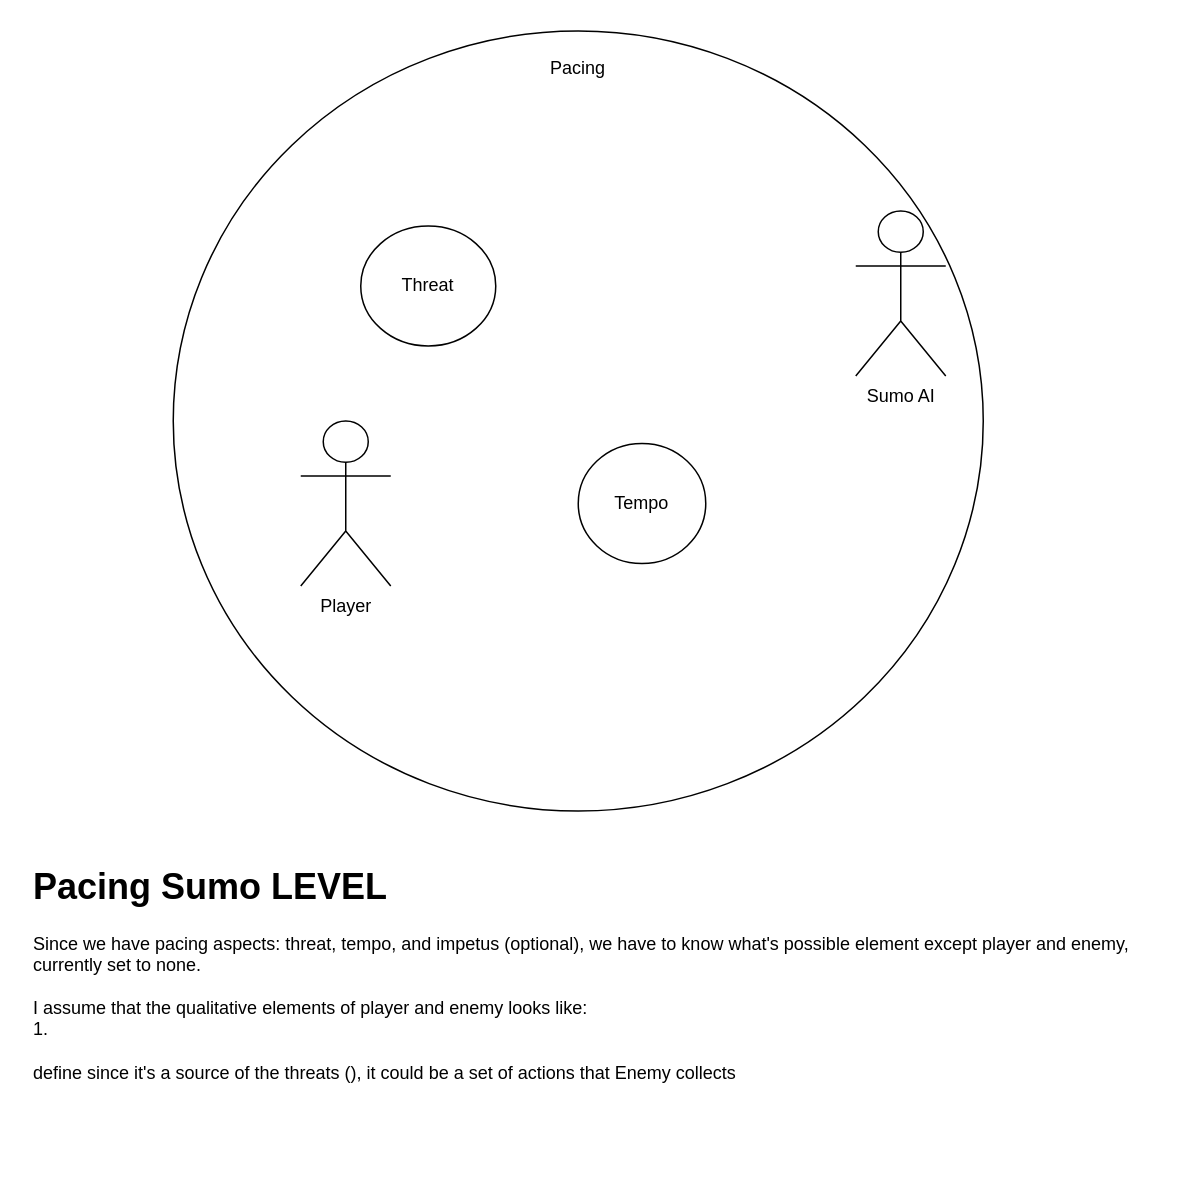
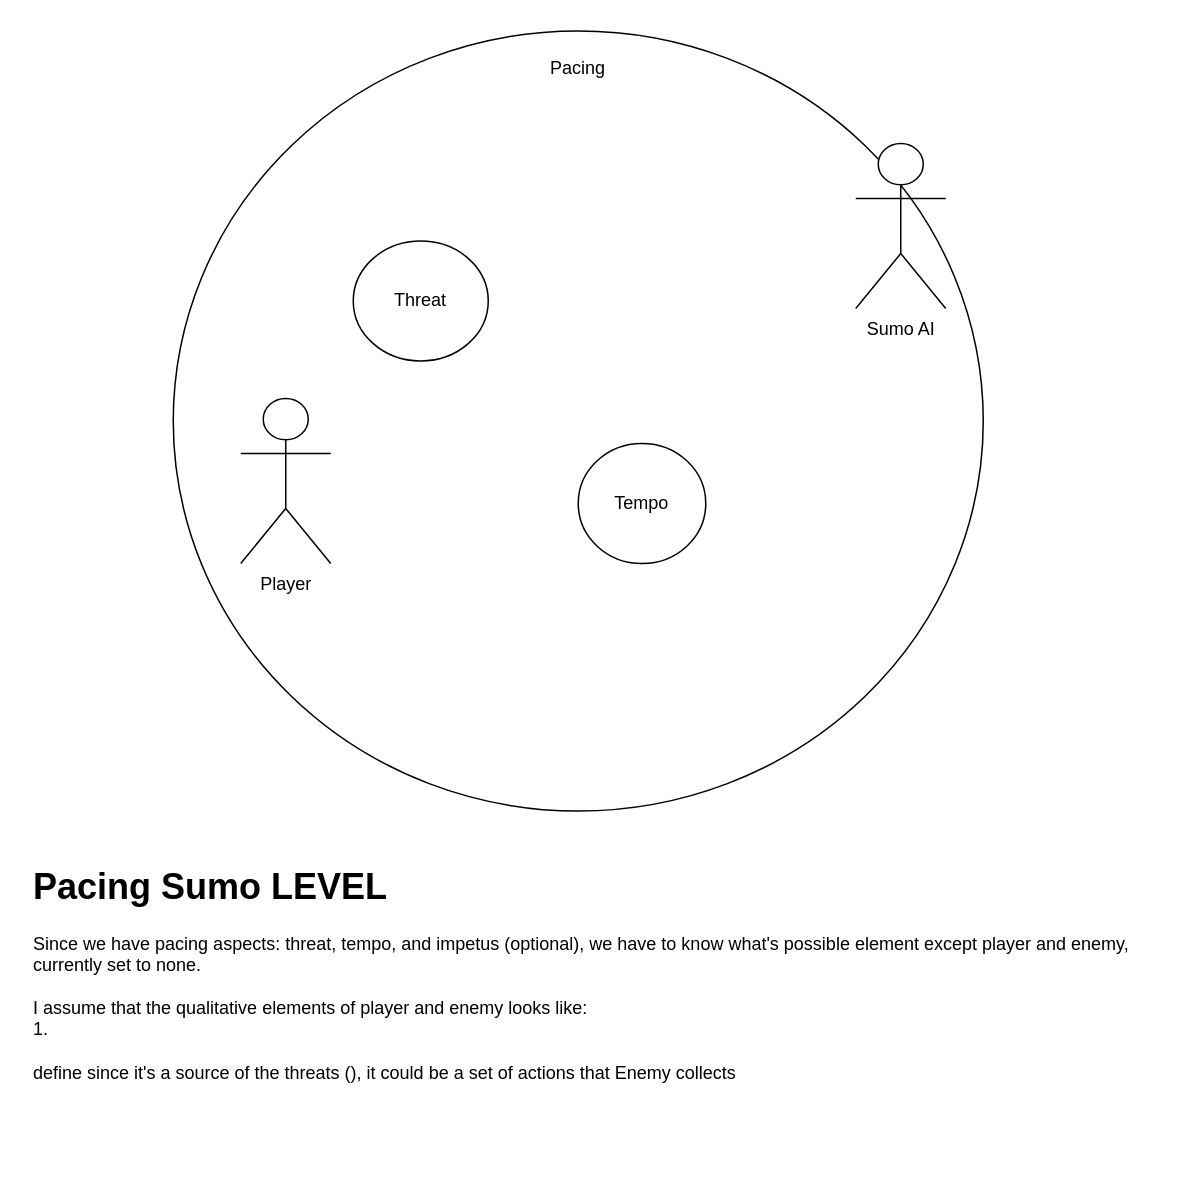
(428, 286) -> (421, 301)
(901, 293) -> (901, 226)
(346, 503) -> (286, 481)
